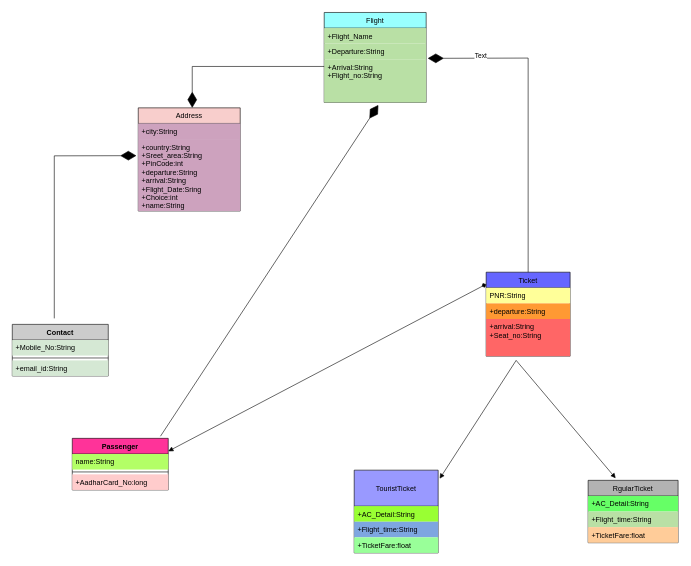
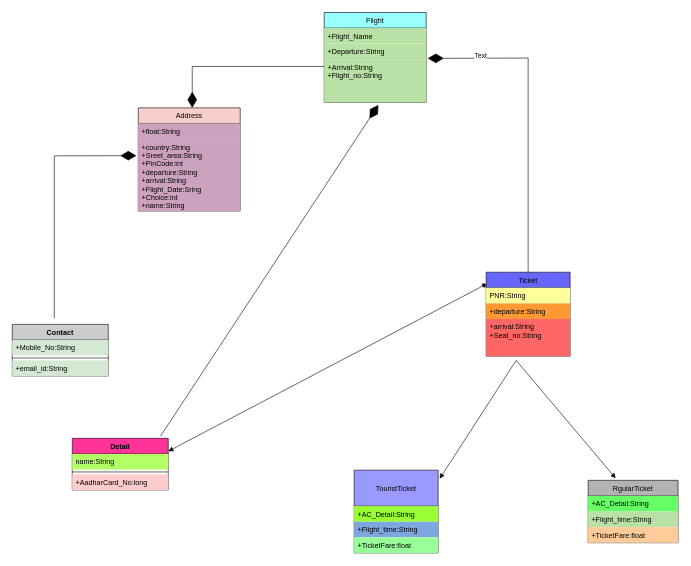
(163, 131) -> (165, 131)
(120, 446) -> (120, 446)
